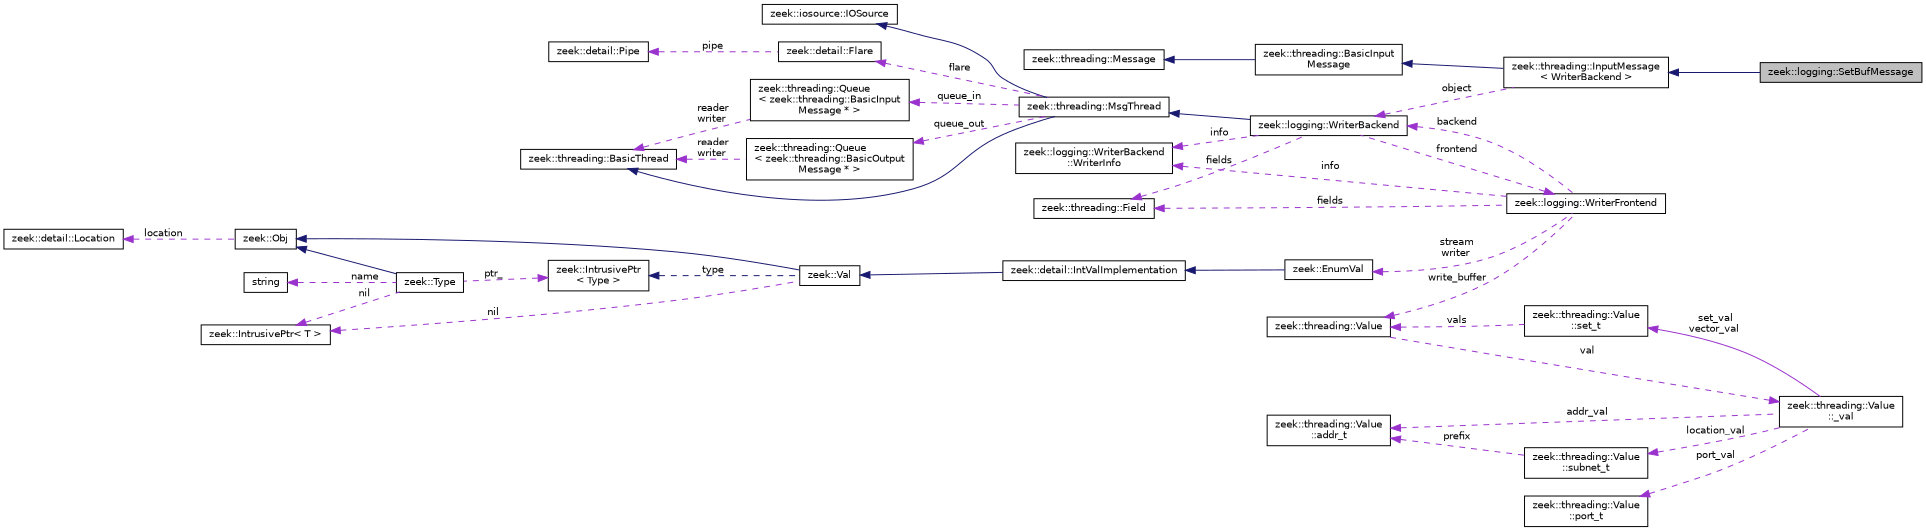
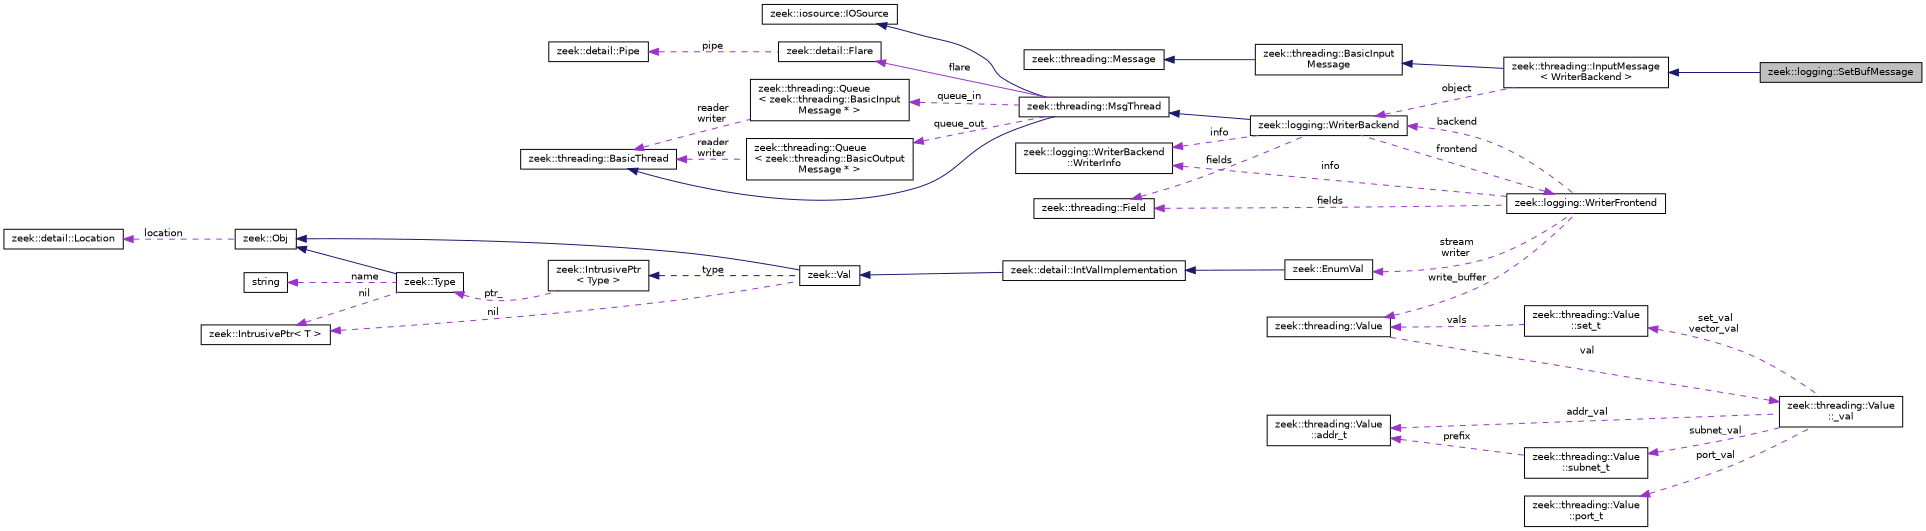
(967, 80) -> (967, 80)
(501, 280) -> (512, 300)
(1744, 352) -> (1744, 352)
(1714, 431) -> (1714, 431)
